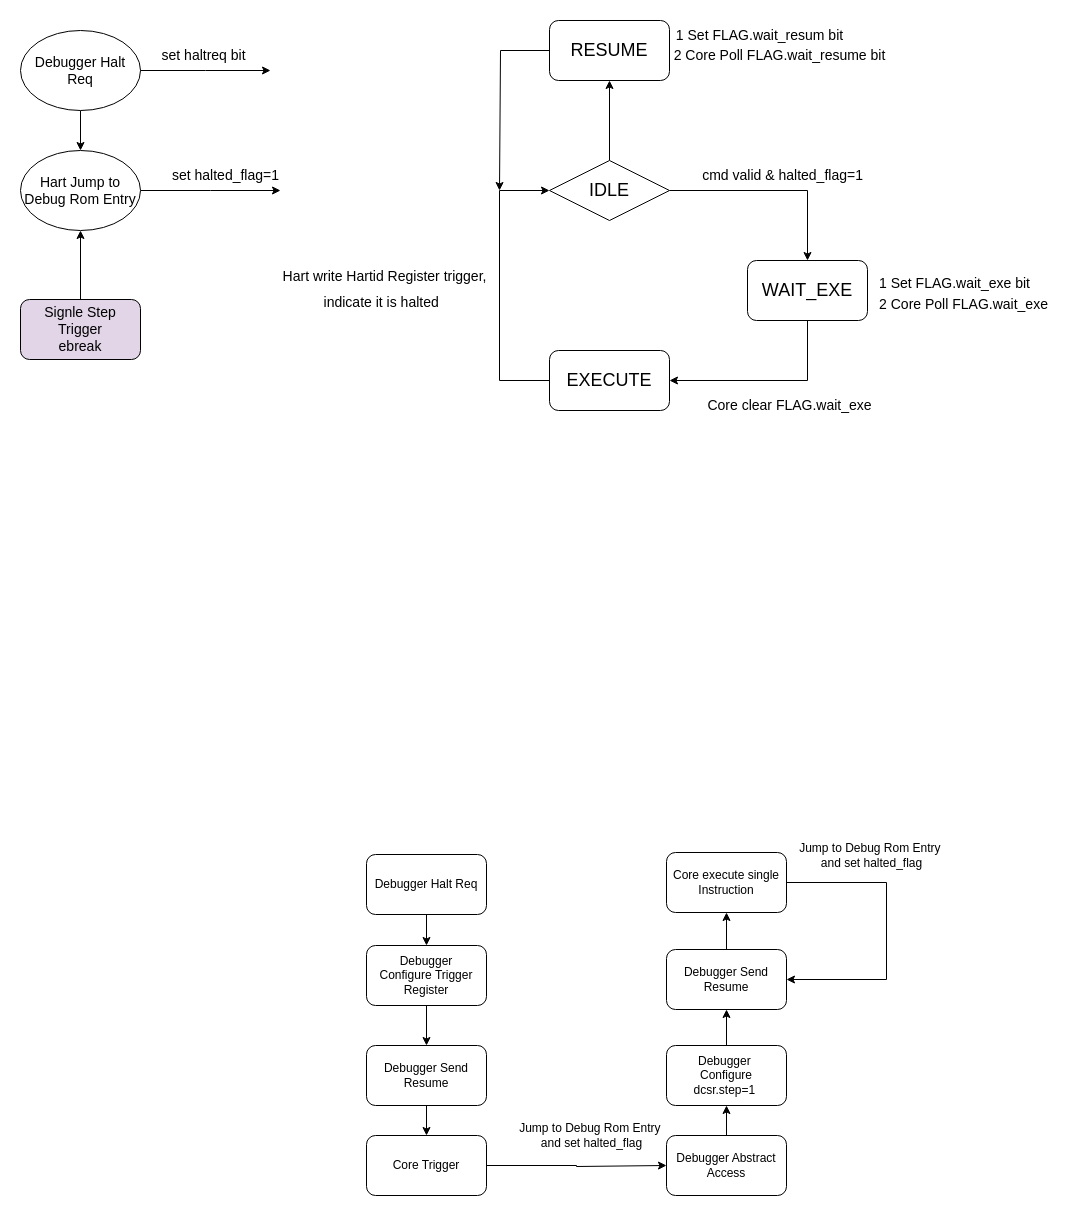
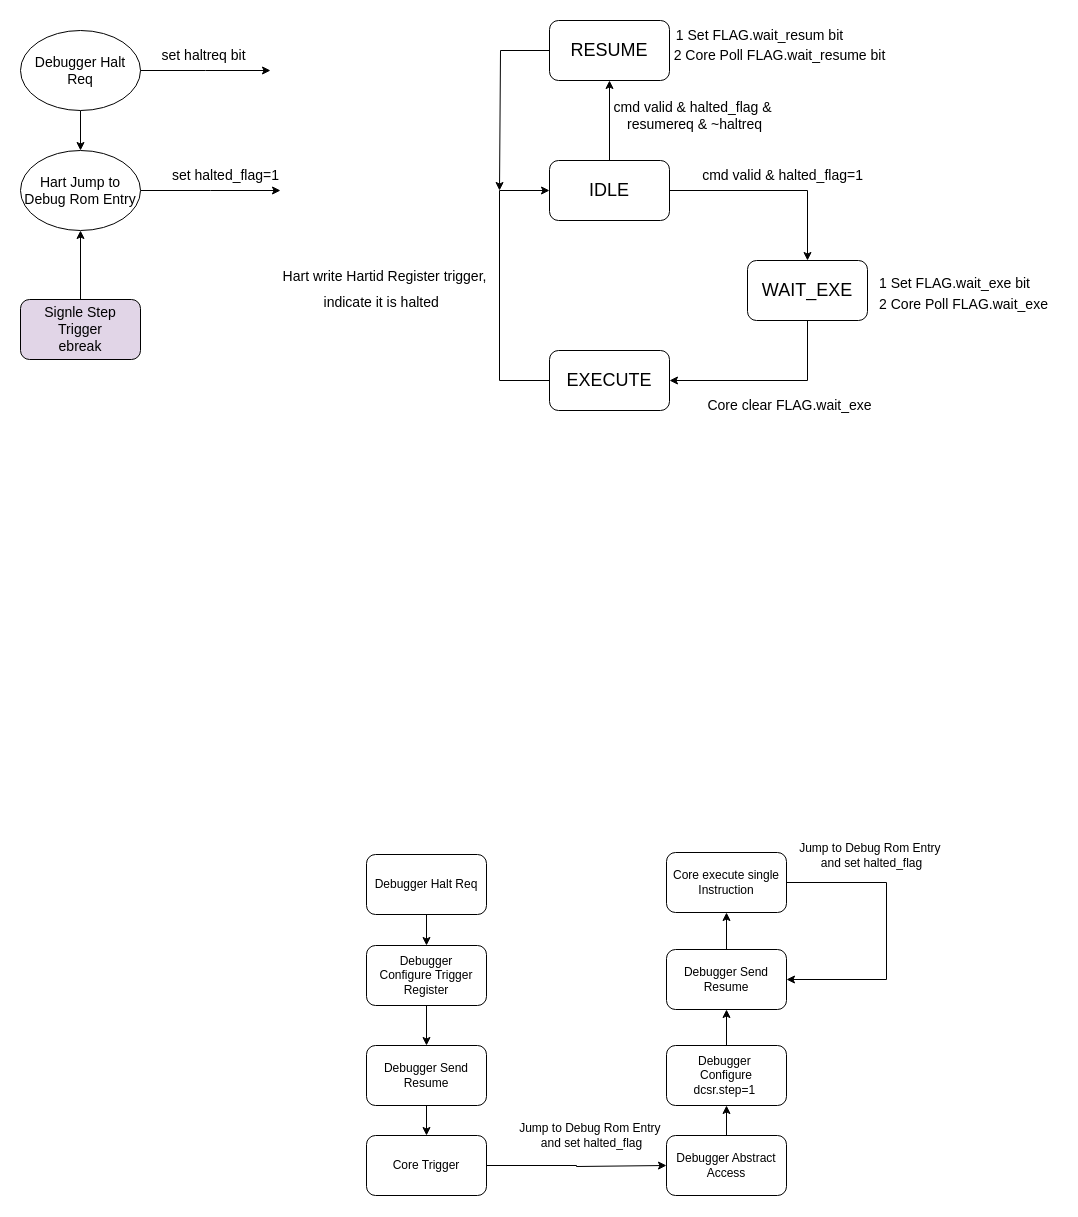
none -> (695, 116)
(610, 191) -> (610, 191)
